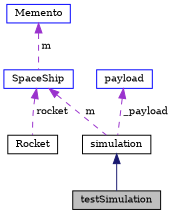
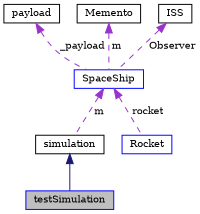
(39, 14) -> (109, 14)
none -> (175, 14)
(124, 79) -> (32, 14)
(120, 117) -> (61, 55)
(33, 145) -> (147, 145)
(117, 200) -> (70, 200)
